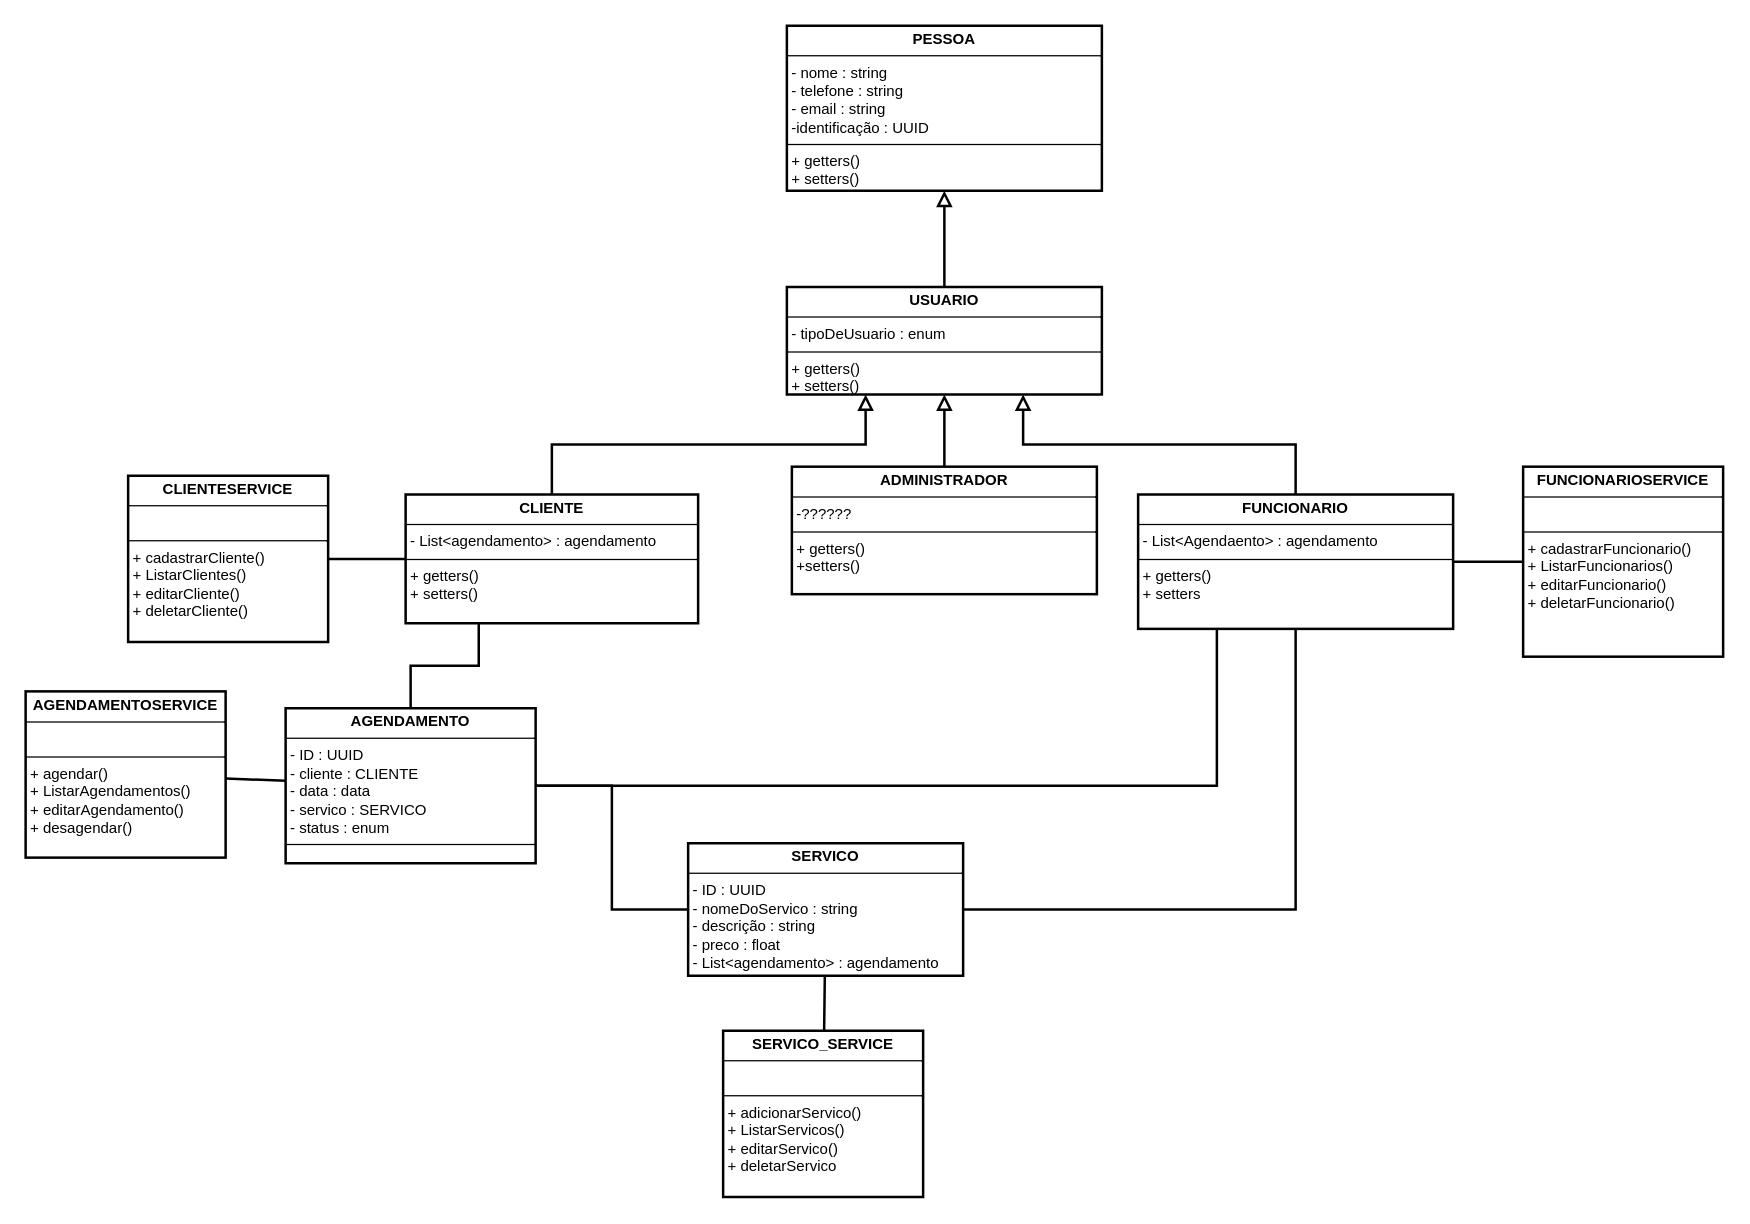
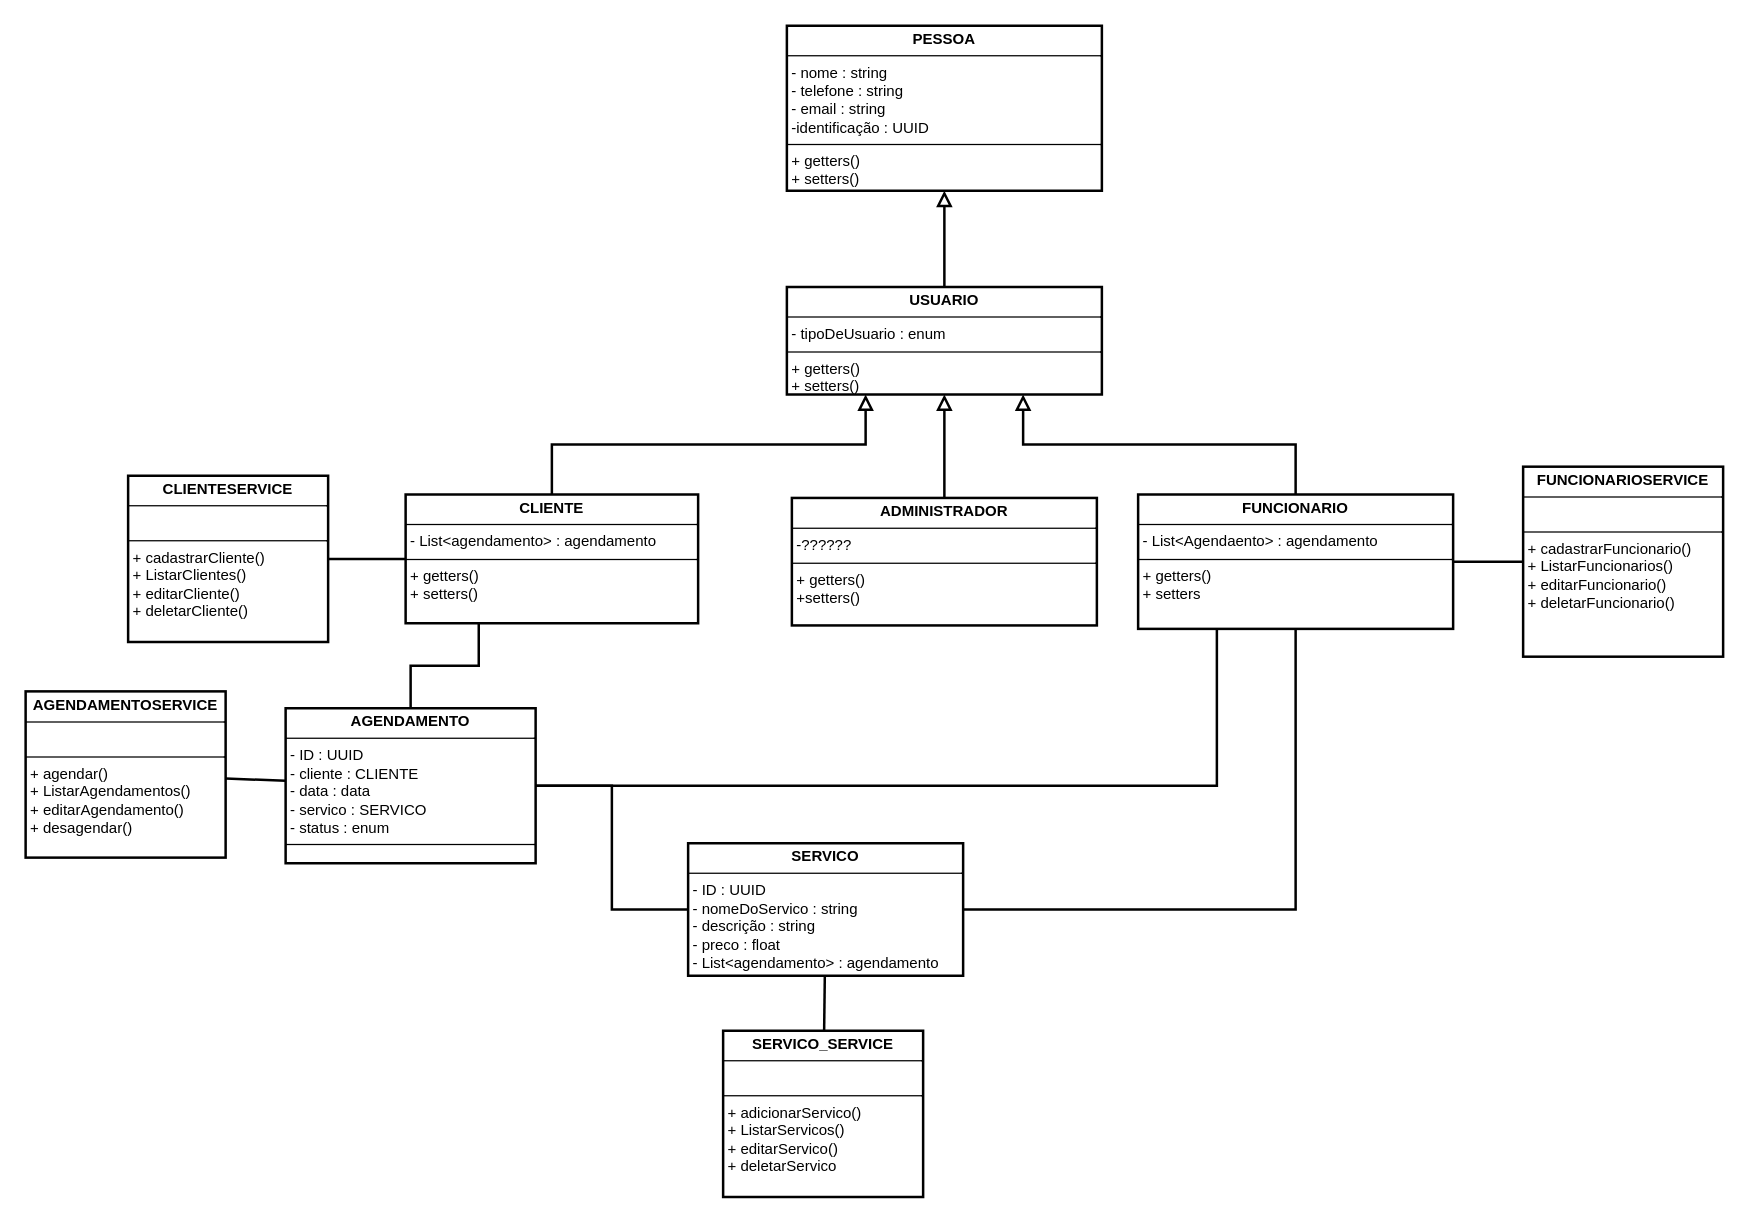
(944, 530) -> (944, 562)
